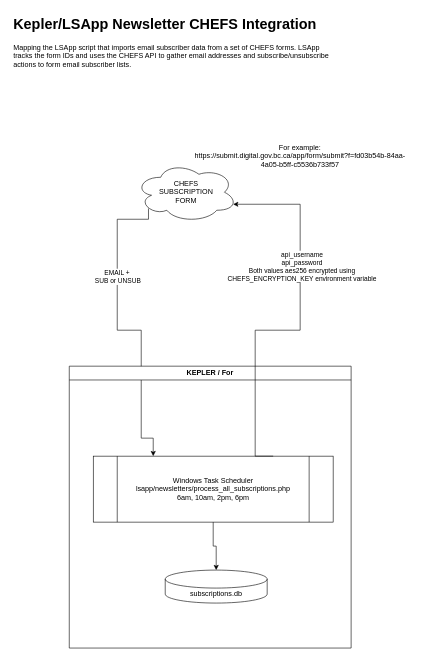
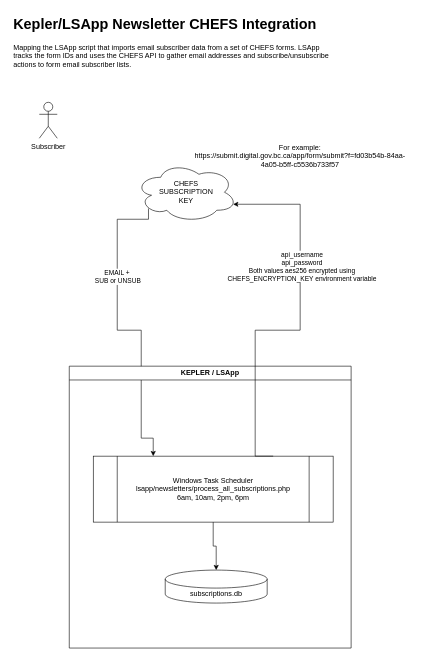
none -> (48, 120)
(186, 192) -> (186, 192)
(210, 374) -> (210, 374)
